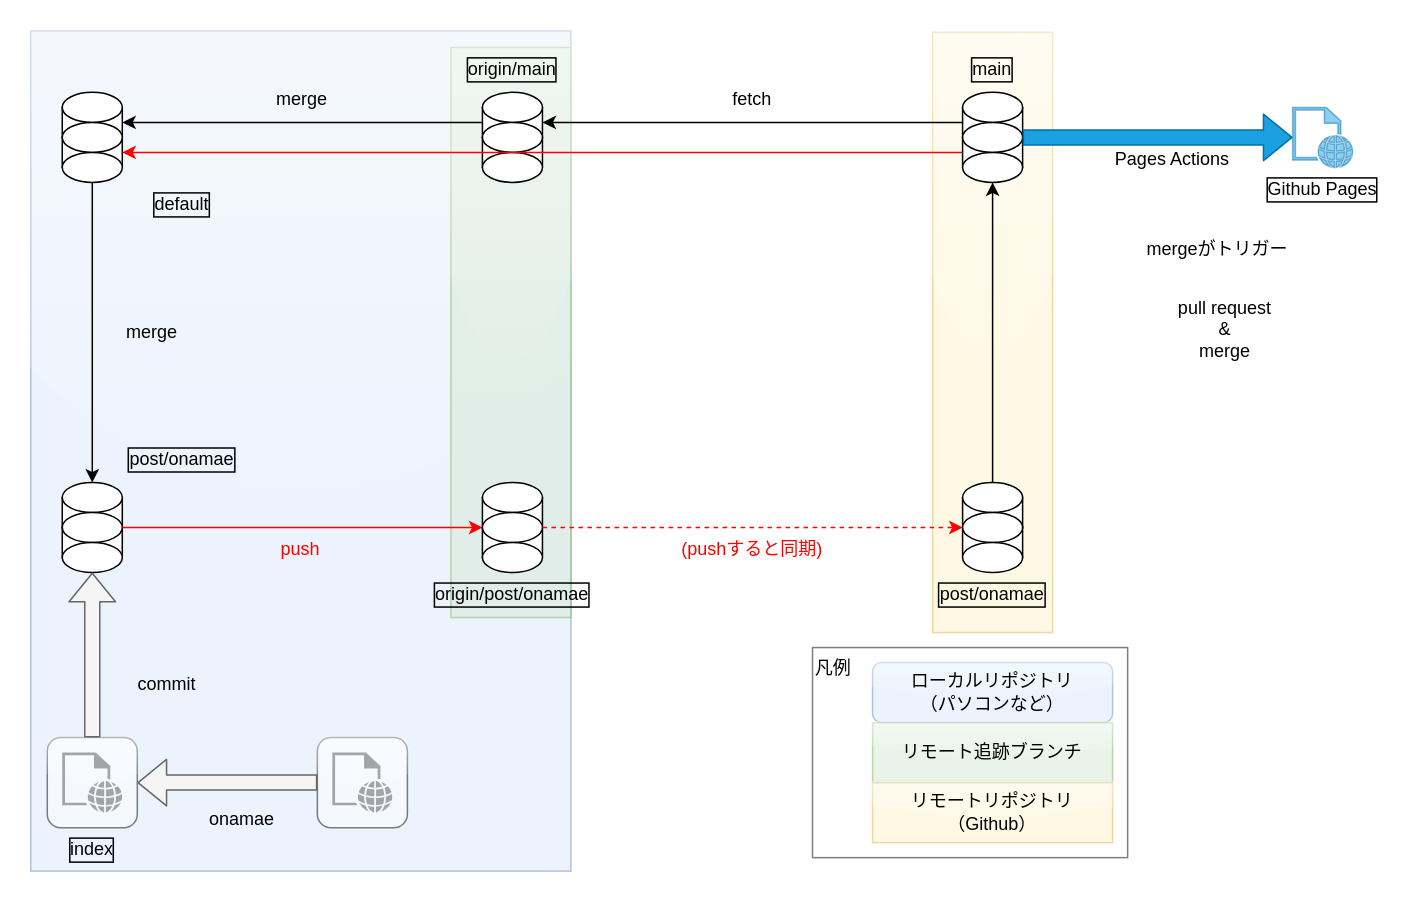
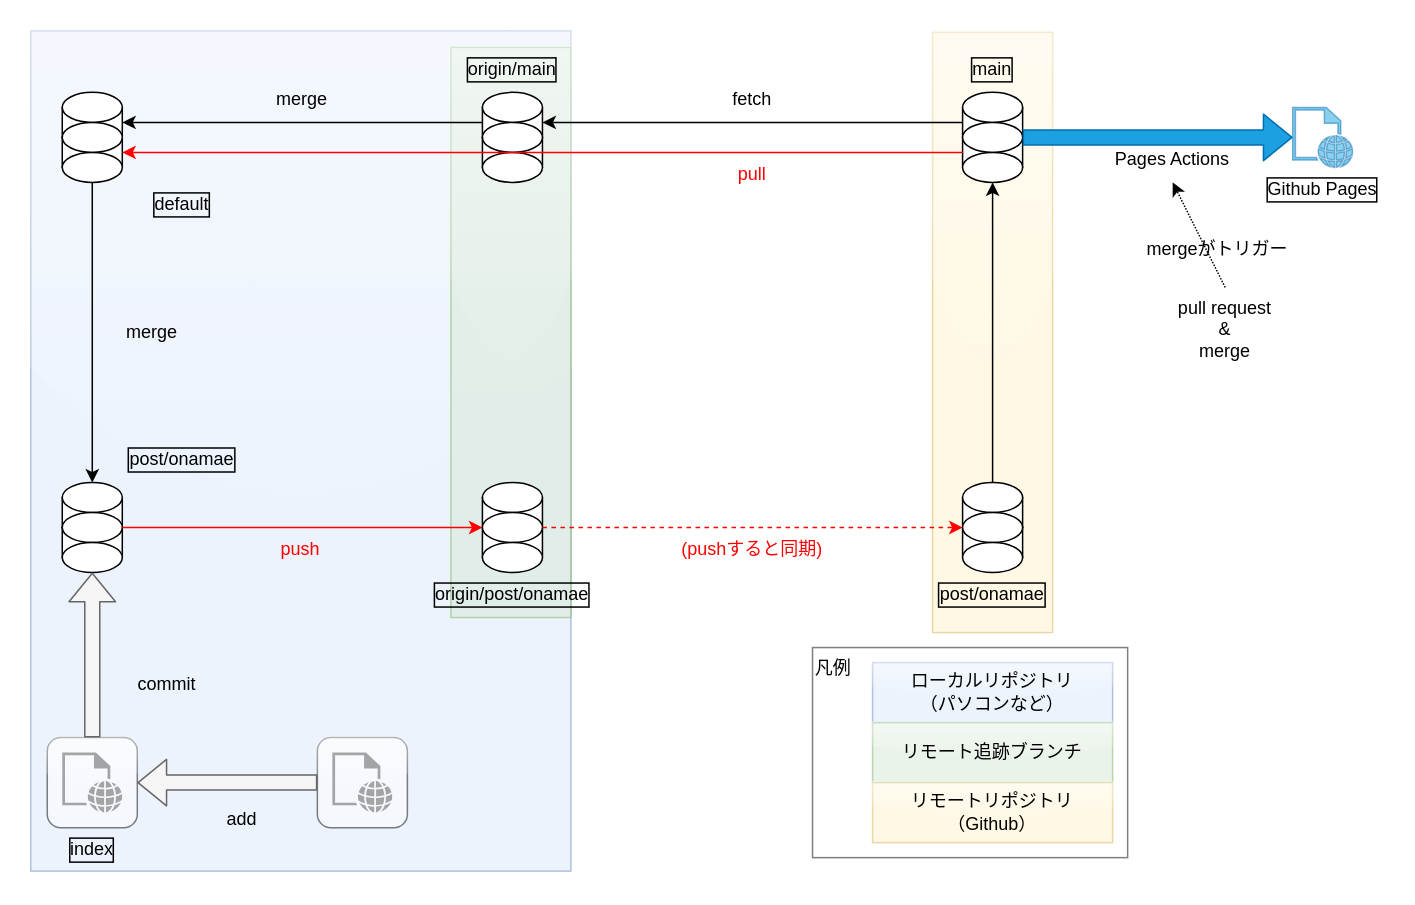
none -> (752, 175)
none -> (1201, 239)
(992, 692) -> (992, 692)
(242, 820) -> (242, 820)
